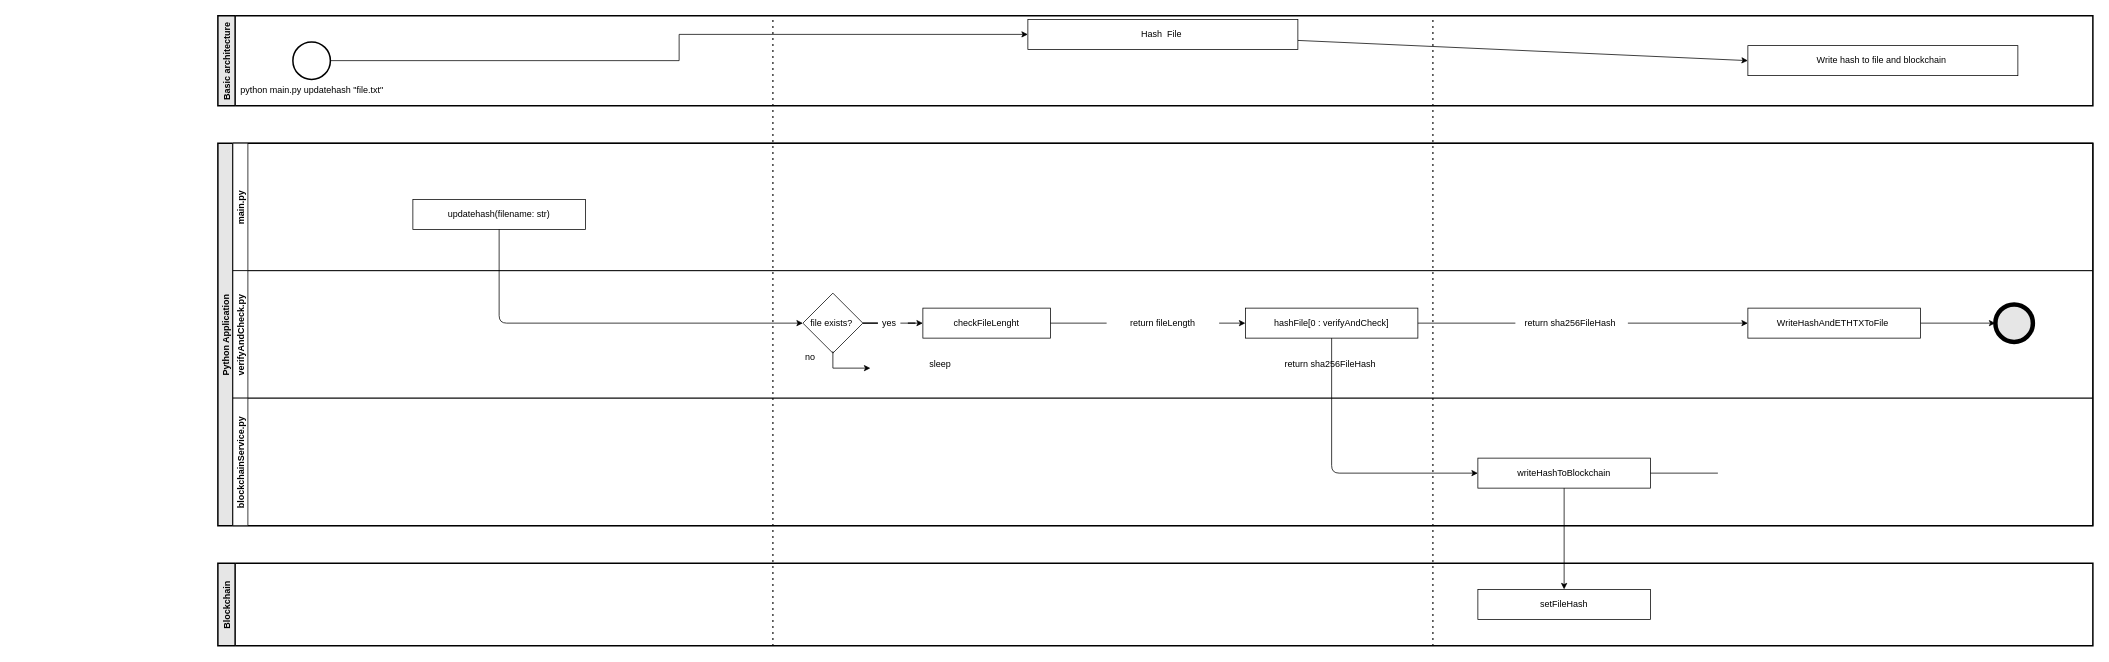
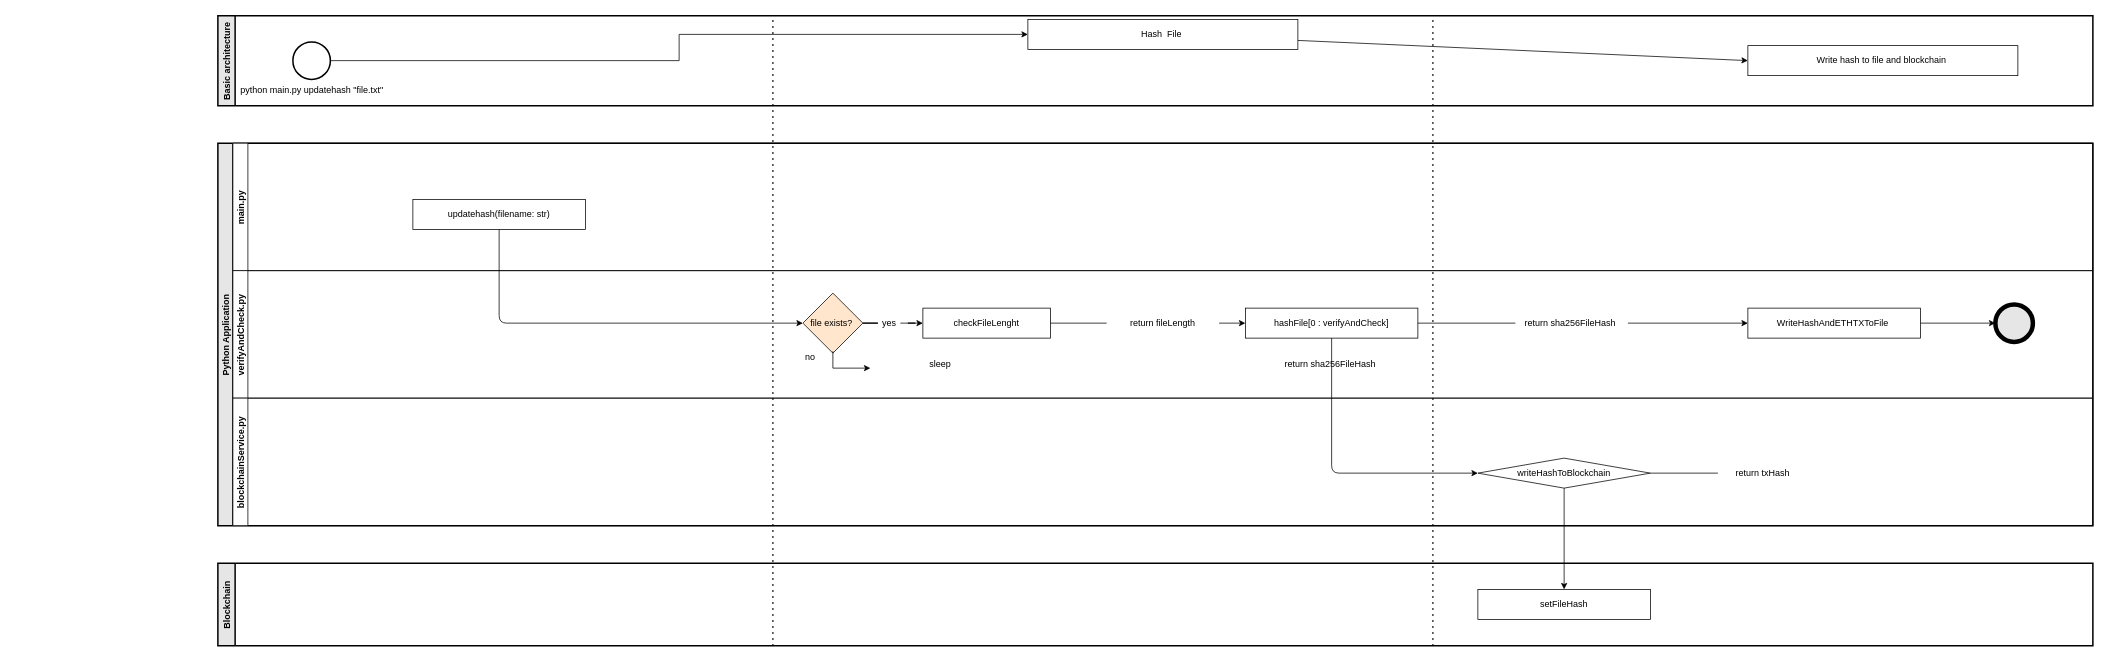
(833, 323) -> (833, 323)
(1564, 473) -> (1564, 473)
none -> (1763, 473)
